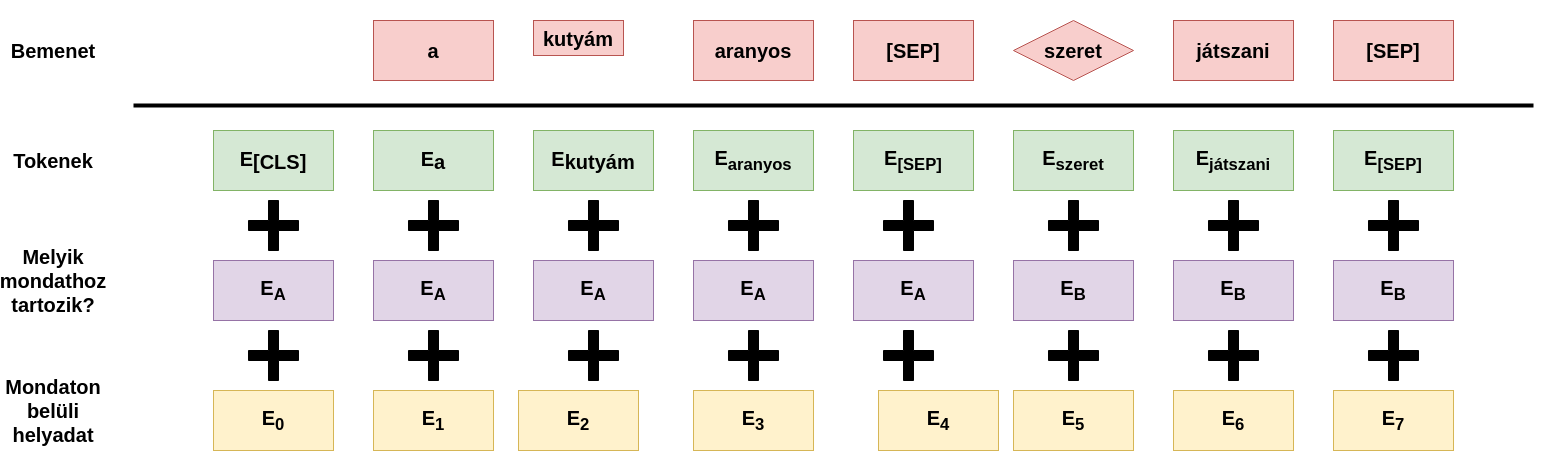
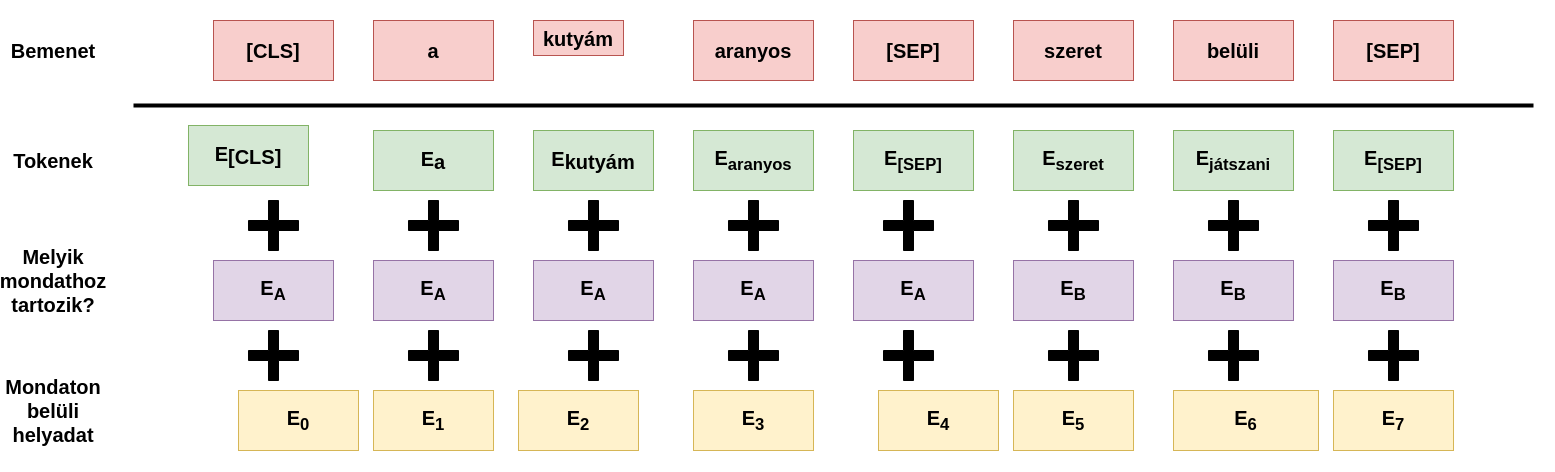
none -> (274, 51)
(1074, 51) -> (1074, 51)
(1234, 51) -> (1234, 51)
(274, 161) -> (249, 156)
(274, 421) -> (299, 421)
(1234, 421) -> (1246, 421)
